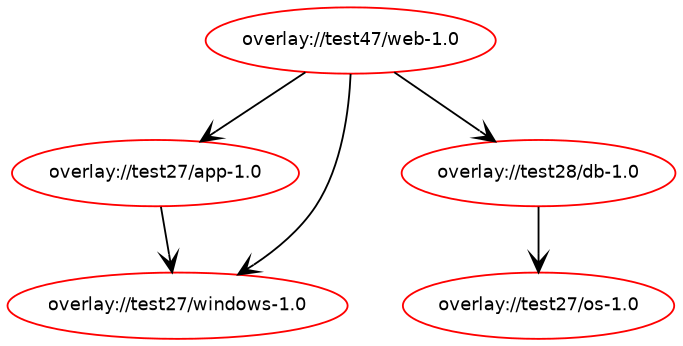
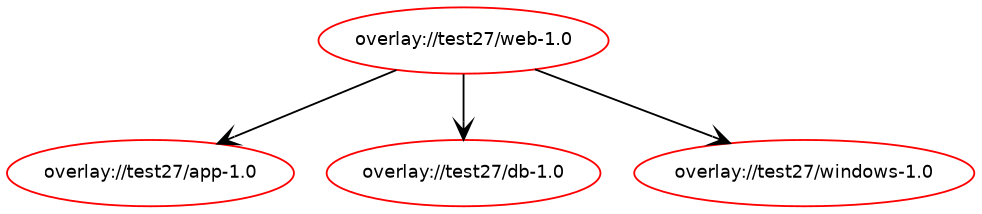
(351, 41) -> (464, 41)
(539, 173) -> (464, 173)
(165, 230) -> none
(539, 306) -> none
